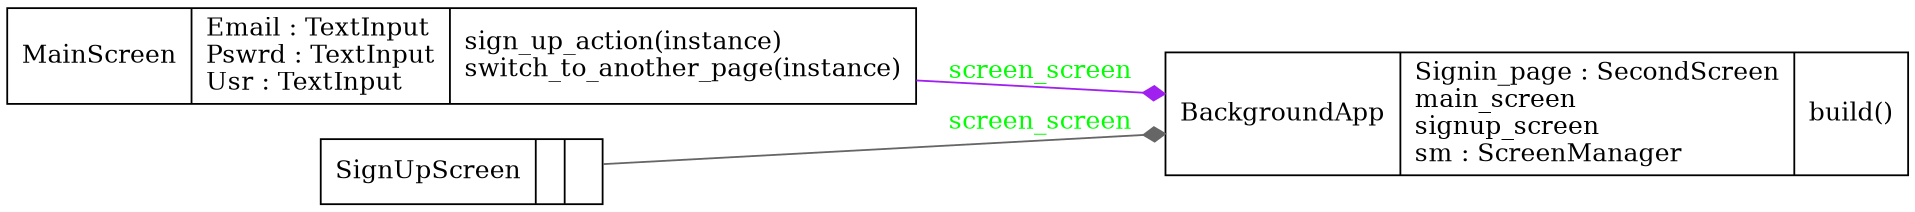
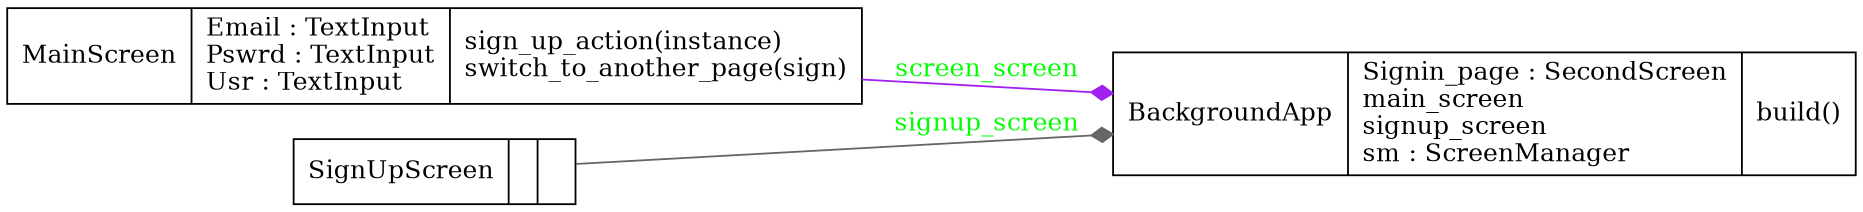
(683, 69) -> (656, 69)
(1041, 122) -> (987, 124)
